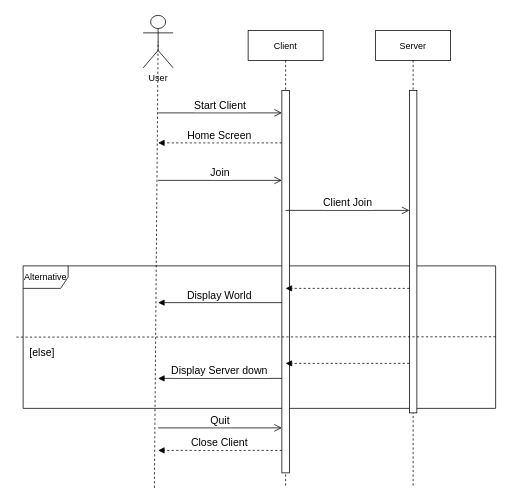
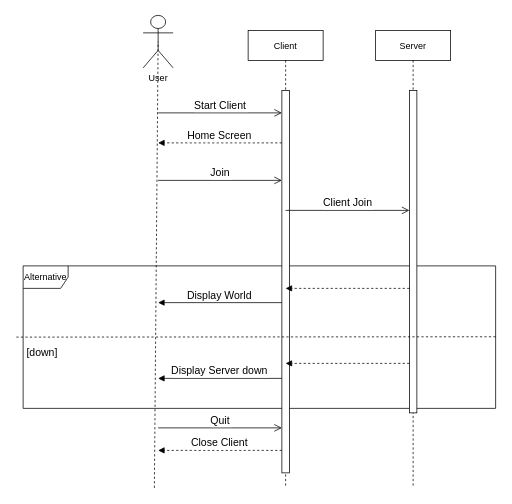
(42, 353) -> (42, 353)
